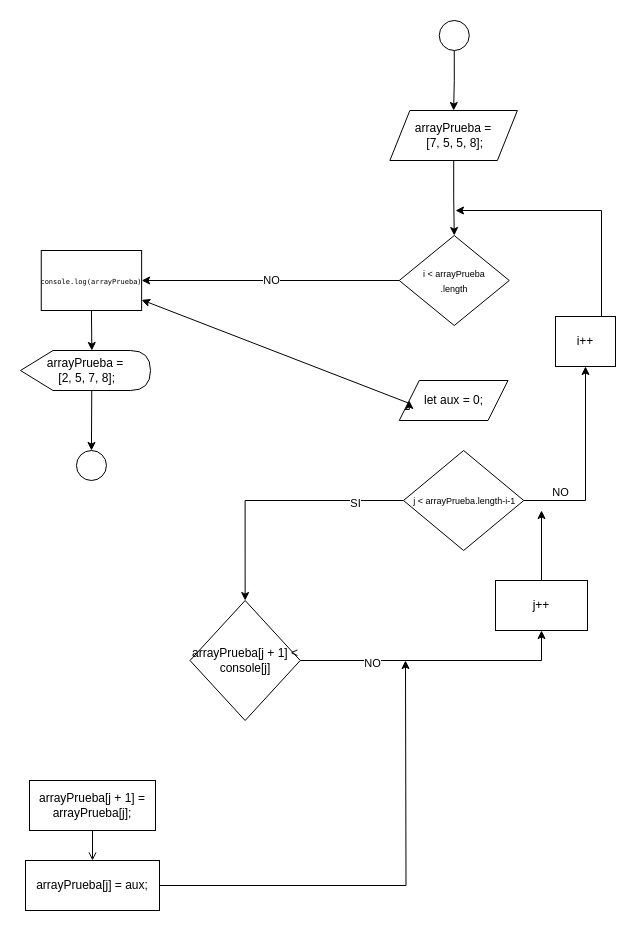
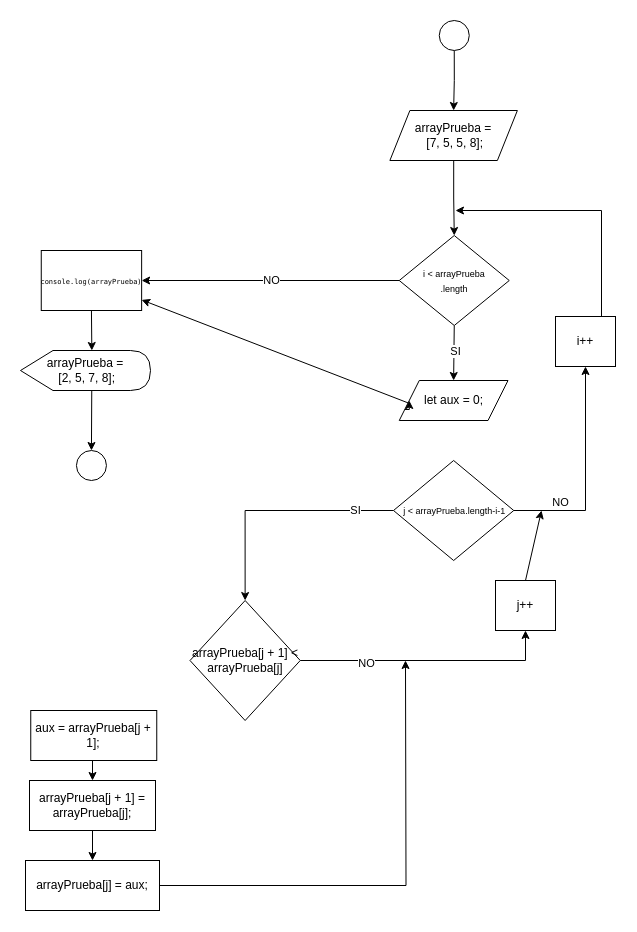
none -> (454, 350)
(464, 501) -> (454, 511)
(542, 606) -> (526, 606)
(246, 661) -> (246, 661)
none -> (94, 736)
none -> (93, 767)
(93, 854) -> (93, 852)
